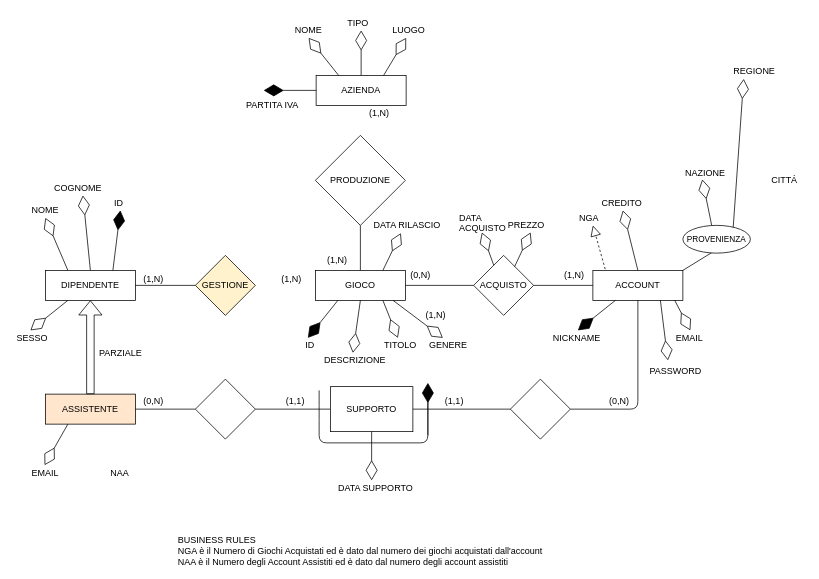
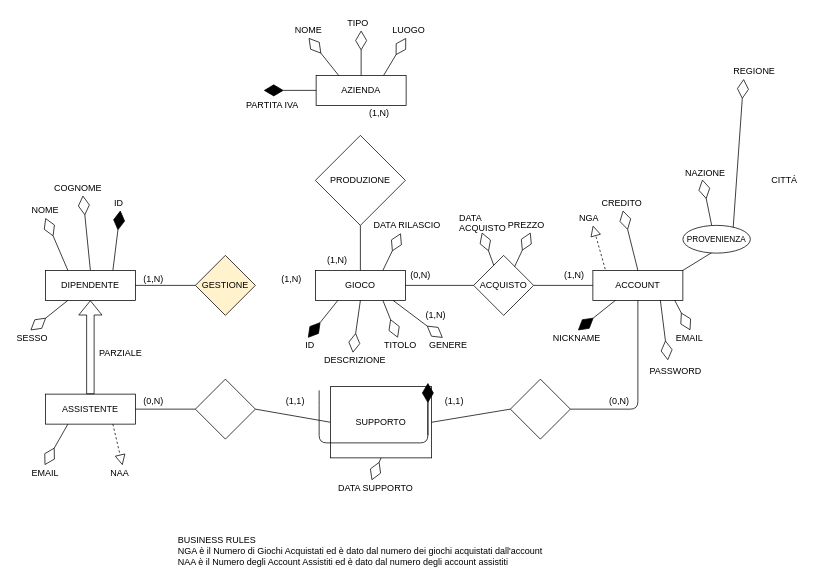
(90, 409) -> (90, 409)
(372, 409) -> (381, 422)
none -> (116, 439)
